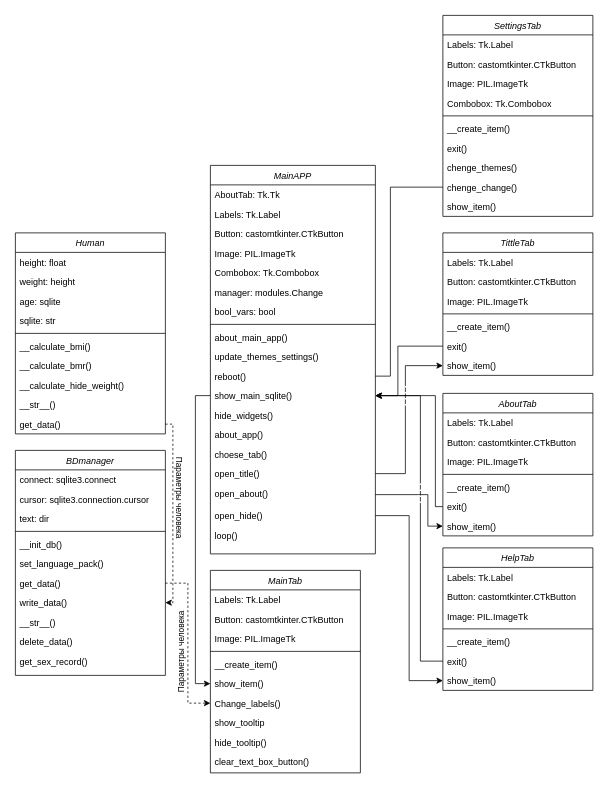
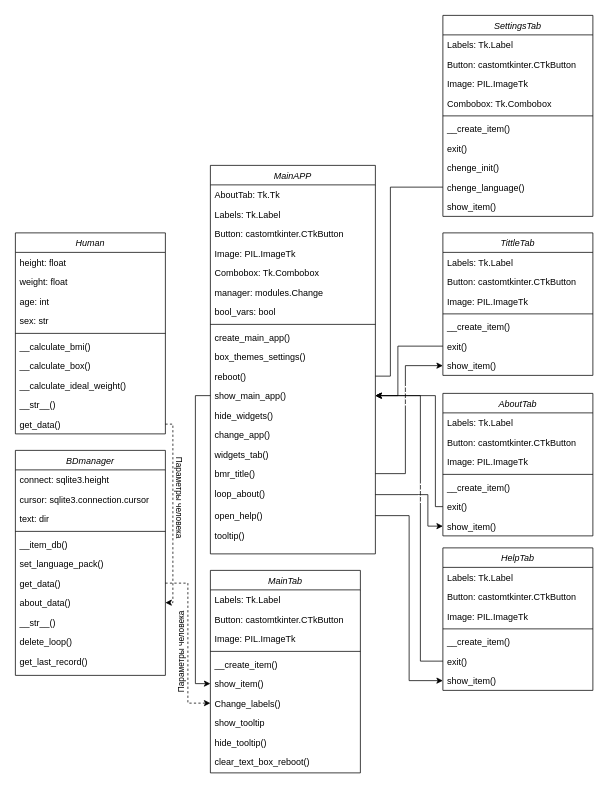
(485, 168) -> (477, 168)
(485, 188) -> (489, 188)
(50, 282) -> (48, 282)
(43, 302) -> (36, 302)
(43, 321) -> (37, 321)
(254, 338) -> (256, 338)
(274, 357) -> (266, 357)
(60, 366) -> (60, 366)
(78, 386) -> (79, 386)
(256, 396) -> (251, 396)
(242, 435) -> (245, 435)
(245, 455) -> (246, 455)
(242, 474) -> (240, 474)
(74, 480) -> (70, 480)
(245, 494) -> (244, 494)
(241, 516) -> (241, 516)
(228, 536) -> (235, 536)
(45, 545) -> (46, 545)
(49, 603) -> (50, 603)
(51, 642) -> (50, 642)
(60, 662) -> (61, 662)
(271, 762) -> (271, 762)
